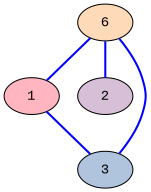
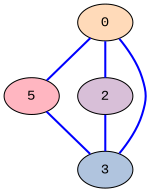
(105, 22) -> (105, 22)
(32, 96) -> (32, 96)
none -> (105, 133)
